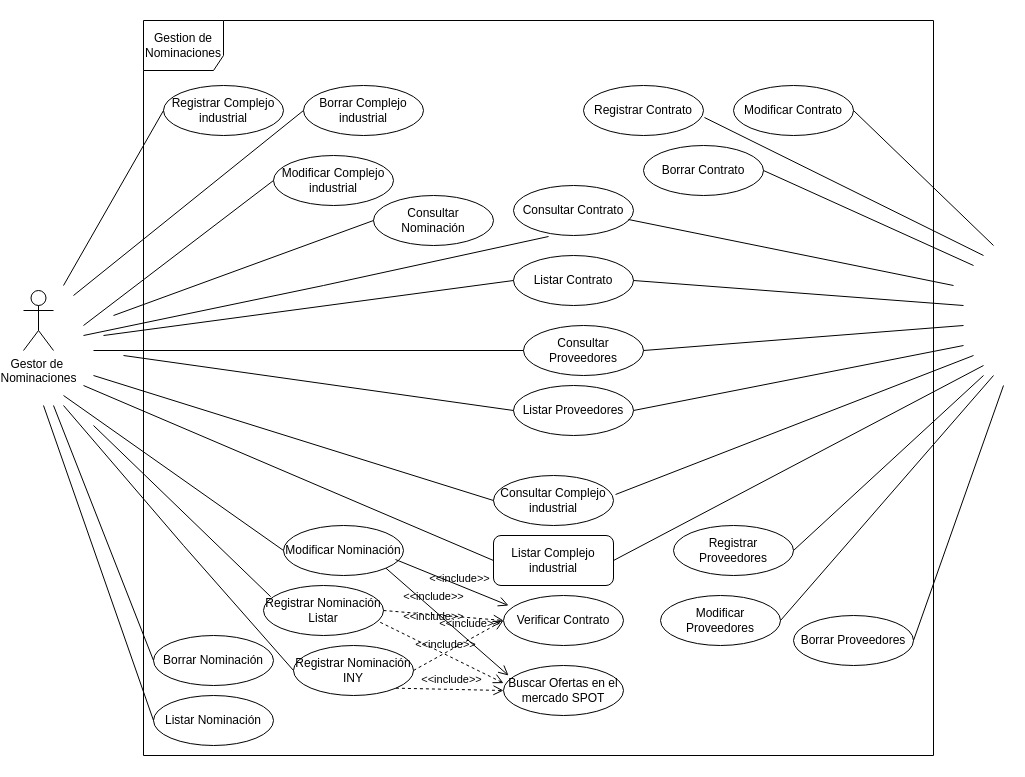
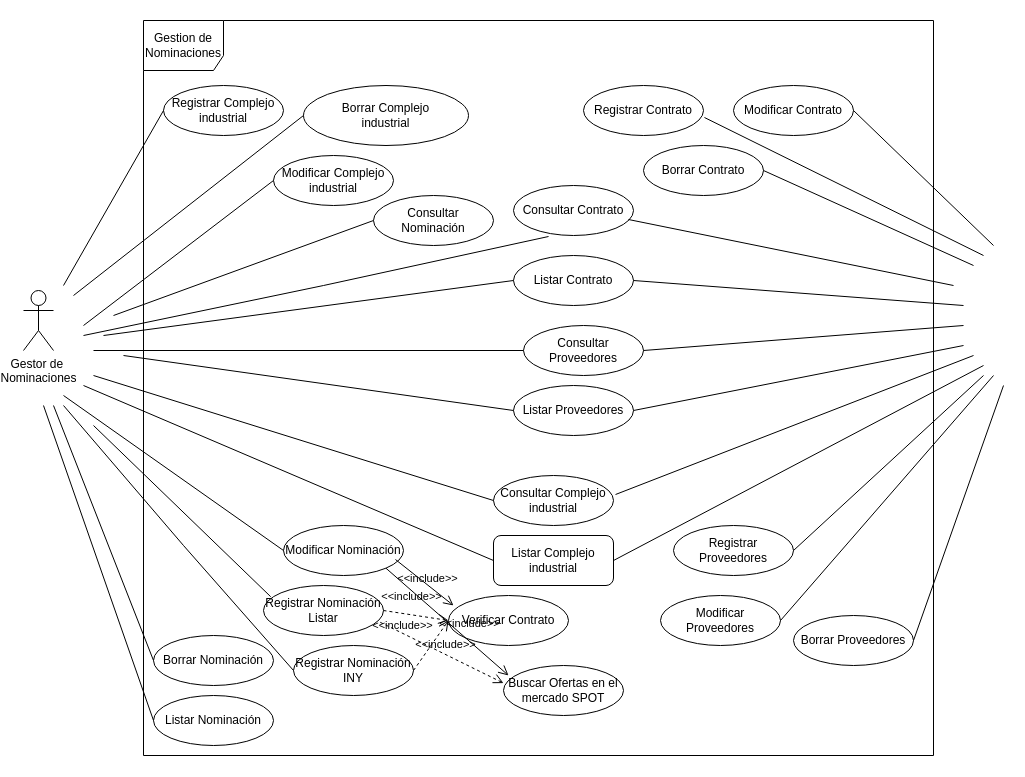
(364, 111) -> (386, 116)
(564, 621) -> (509, 621)
(448, 689) -> none
